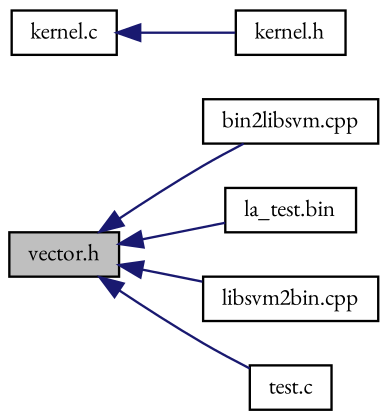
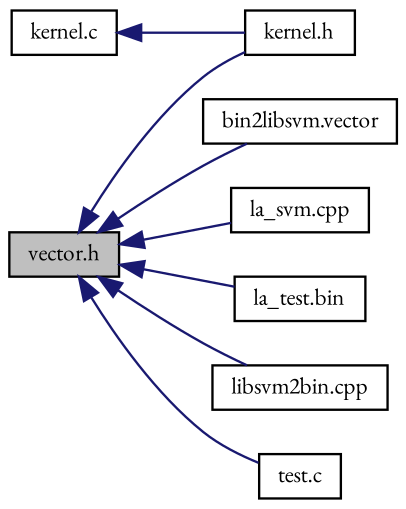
none -> (158, 121)
(291, 121) -> (300, 121)
none -> (300, 210)
